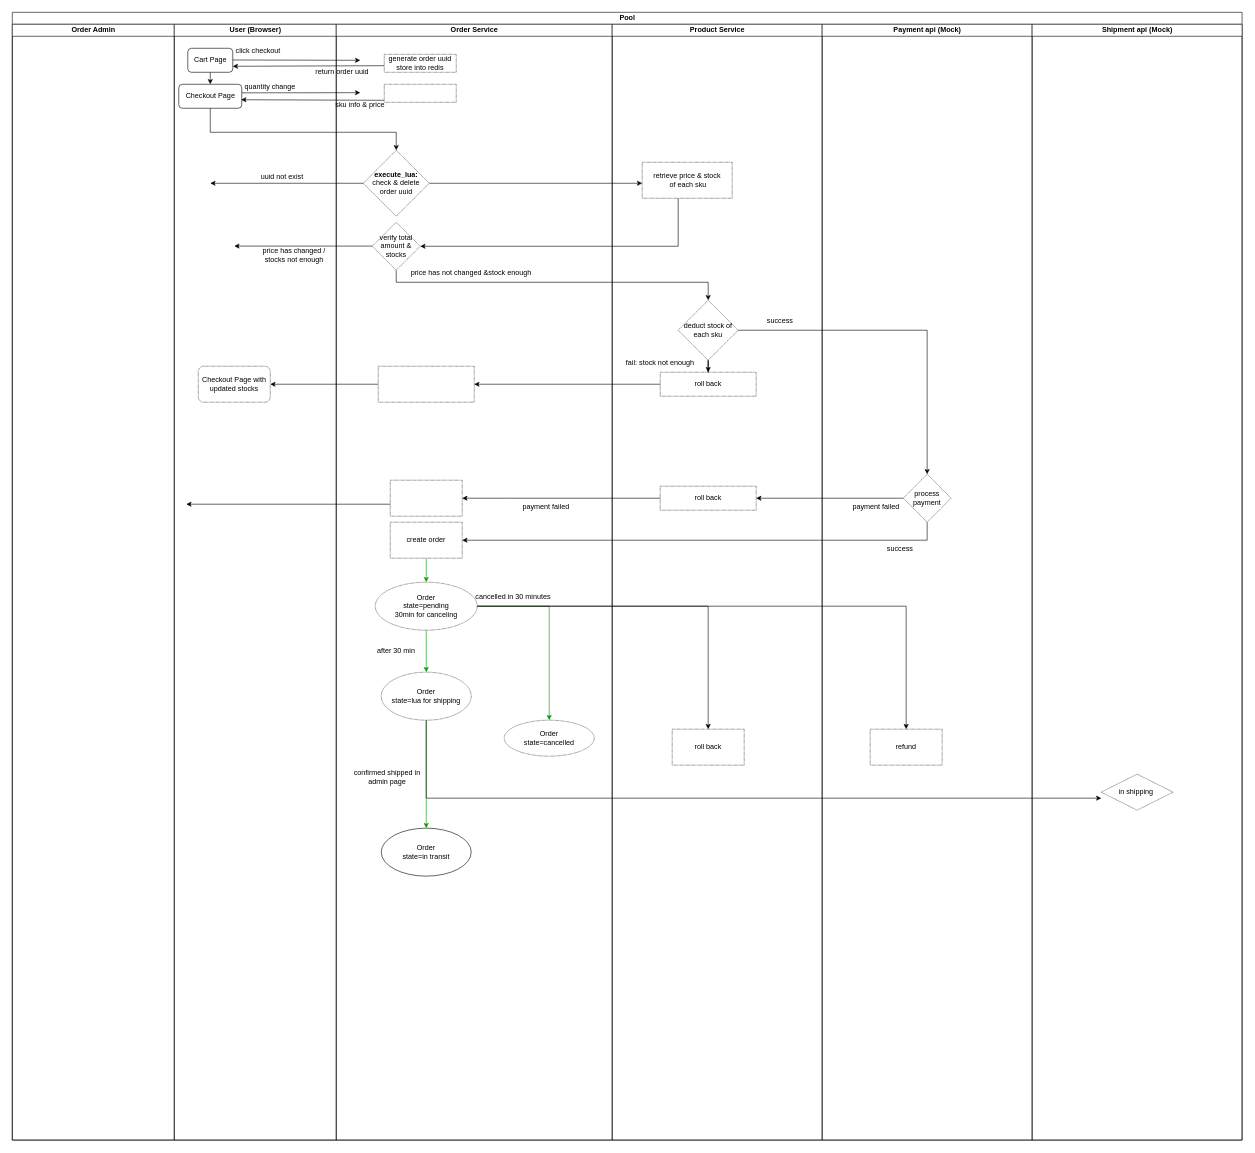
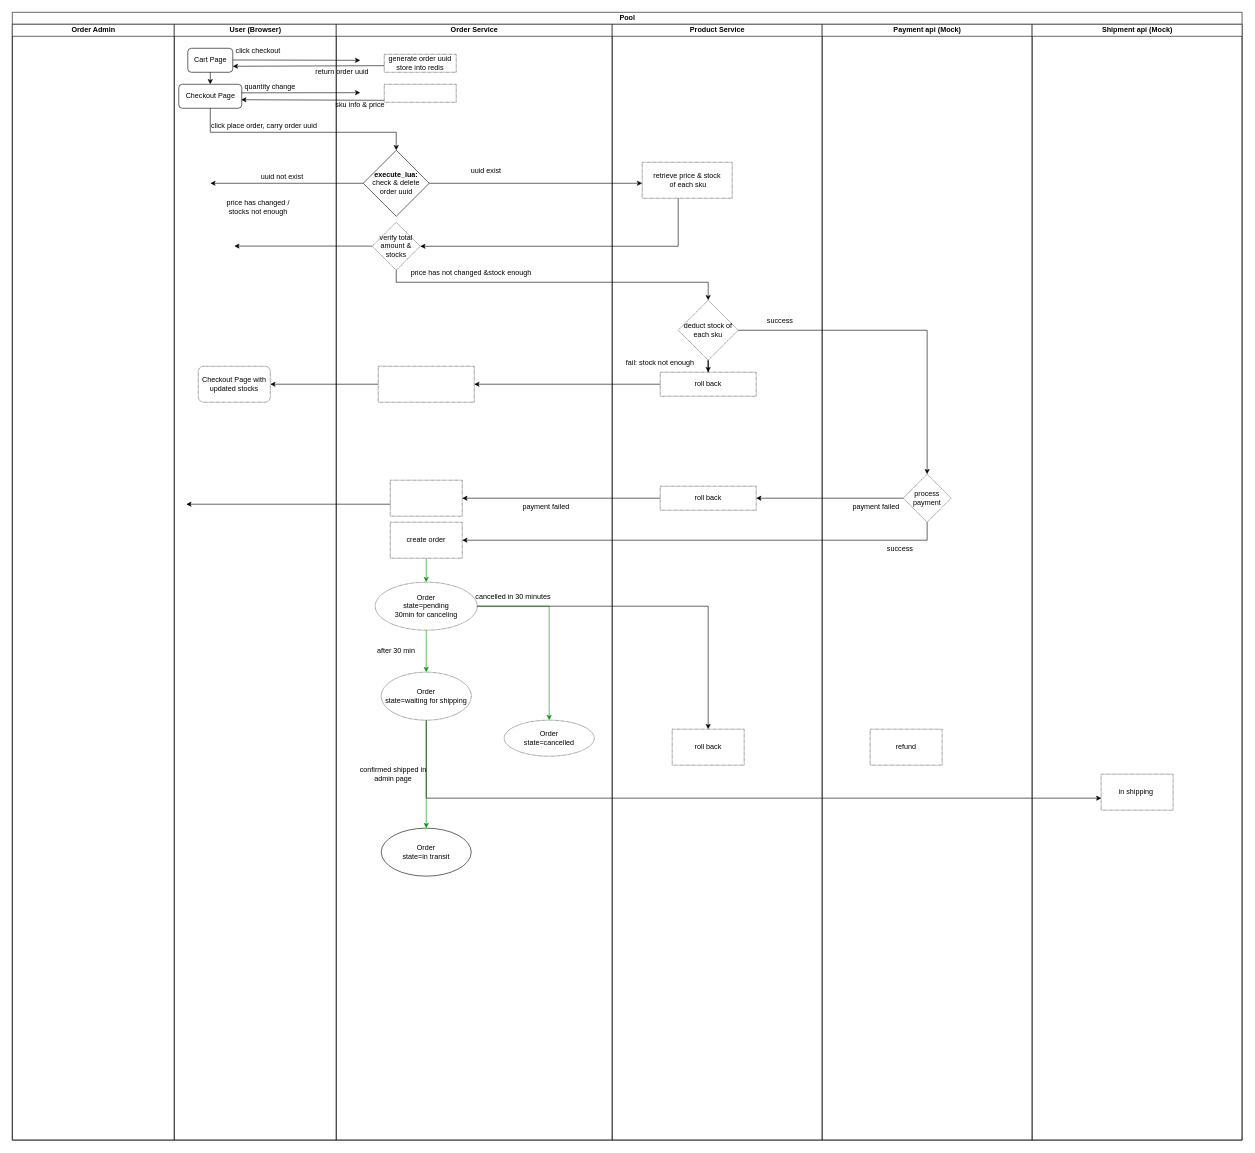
none -> (264, 126)
none -> (486, 171)
(396, 183) -> (396, 183)
(294, 255) -> (258, 207)
(905, 606) -> none
(426, 696) -> (426, 696)
(387, 777) -> (393, 774)
(1137, 792) -> (1137, 792)
